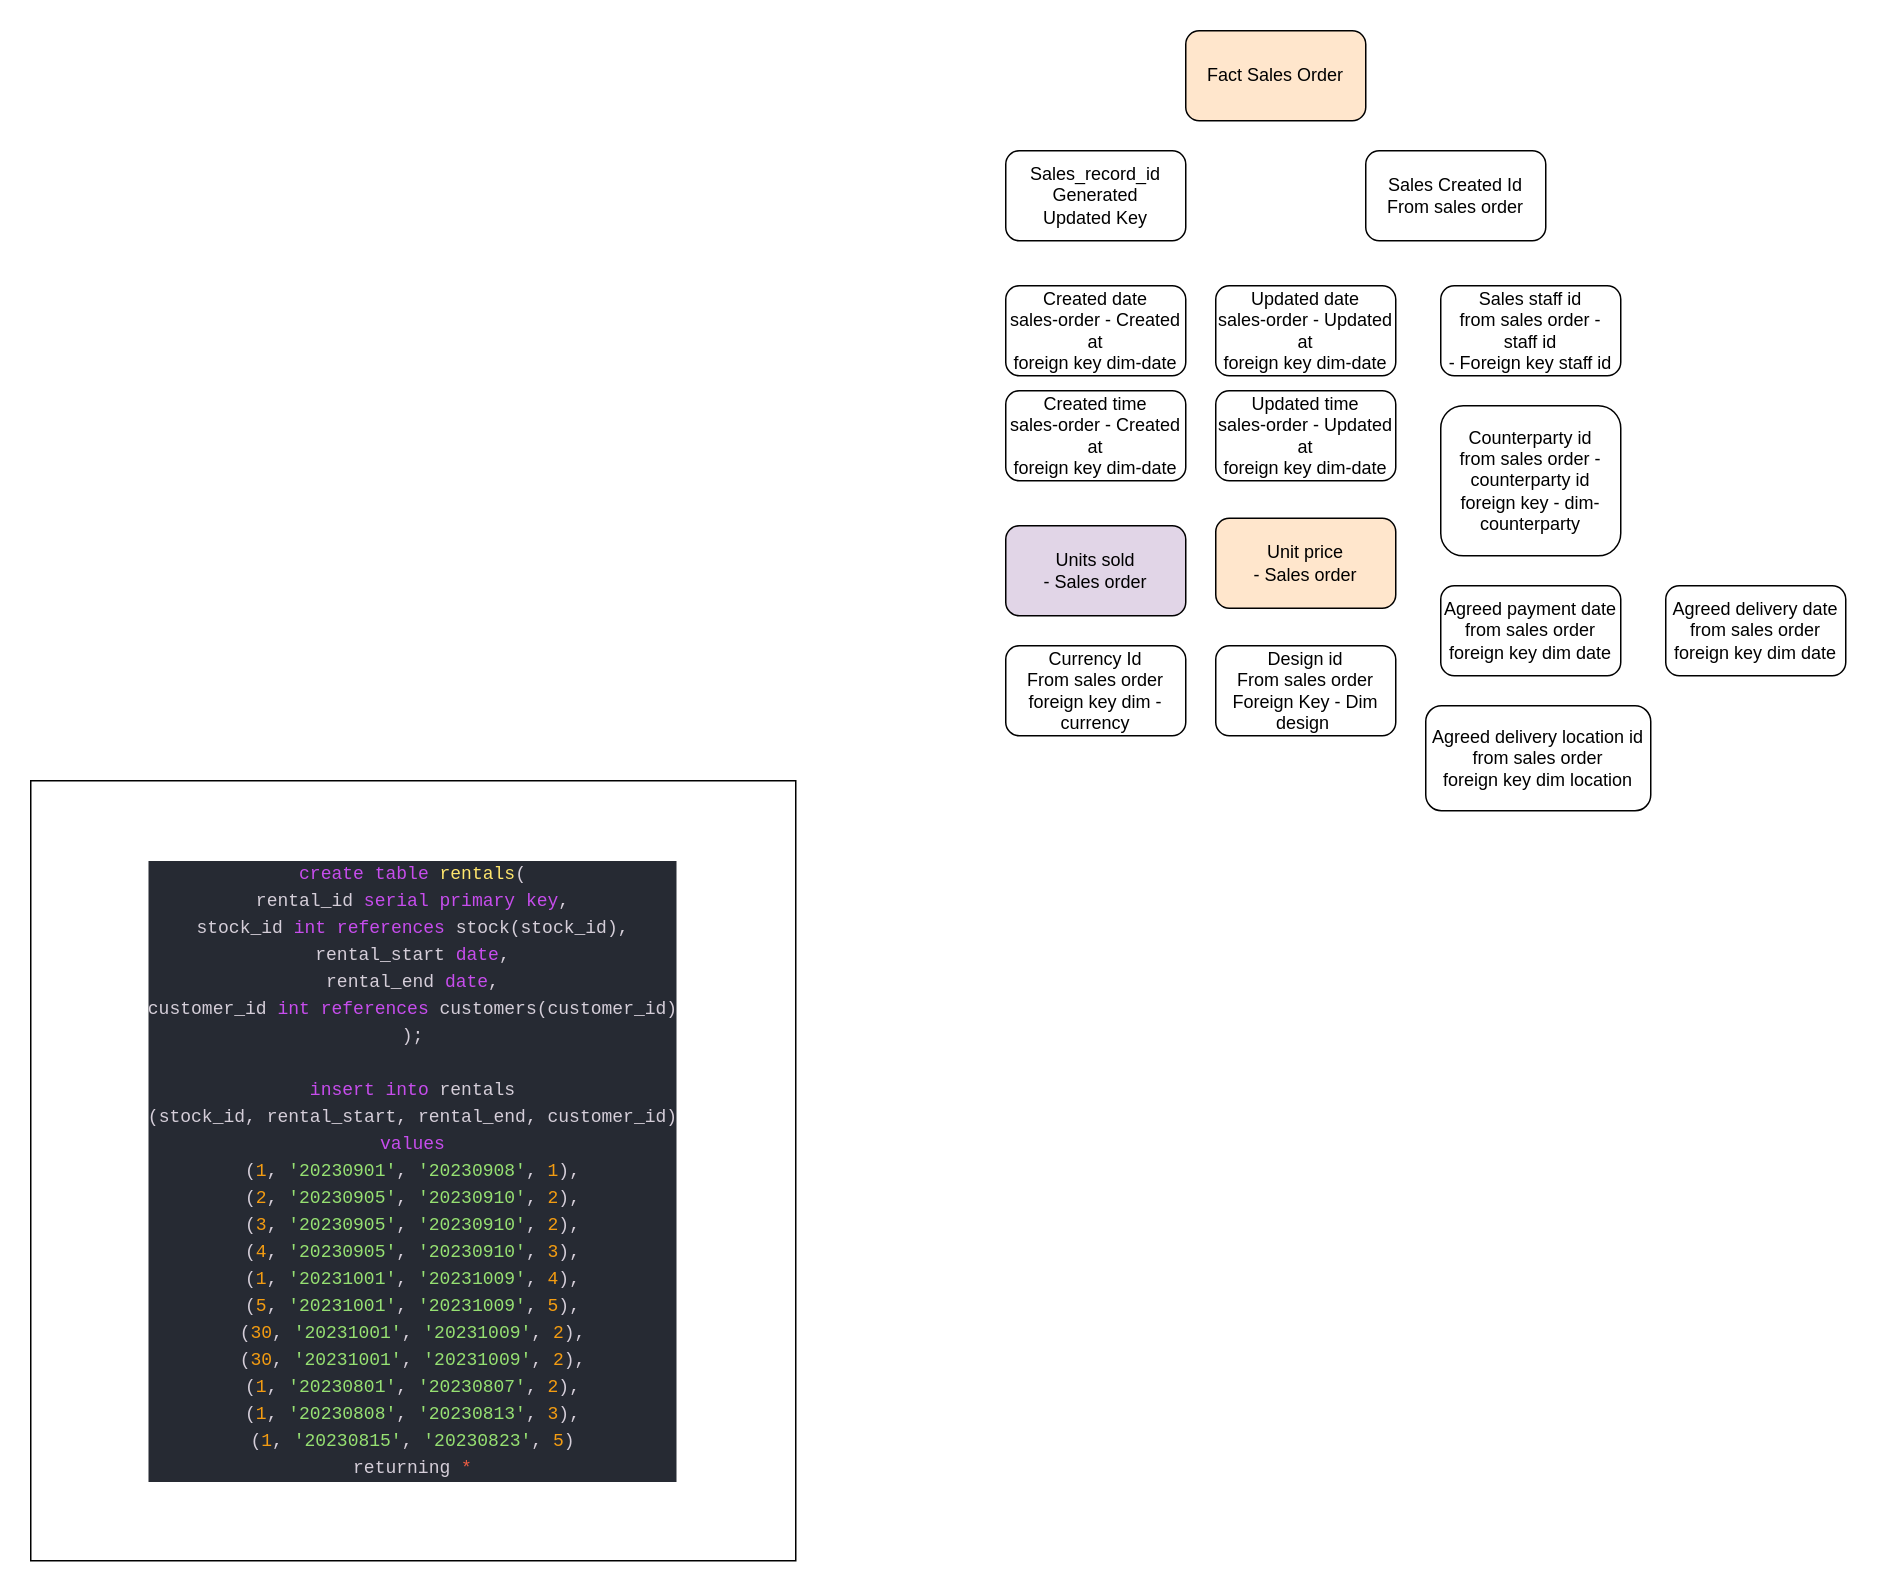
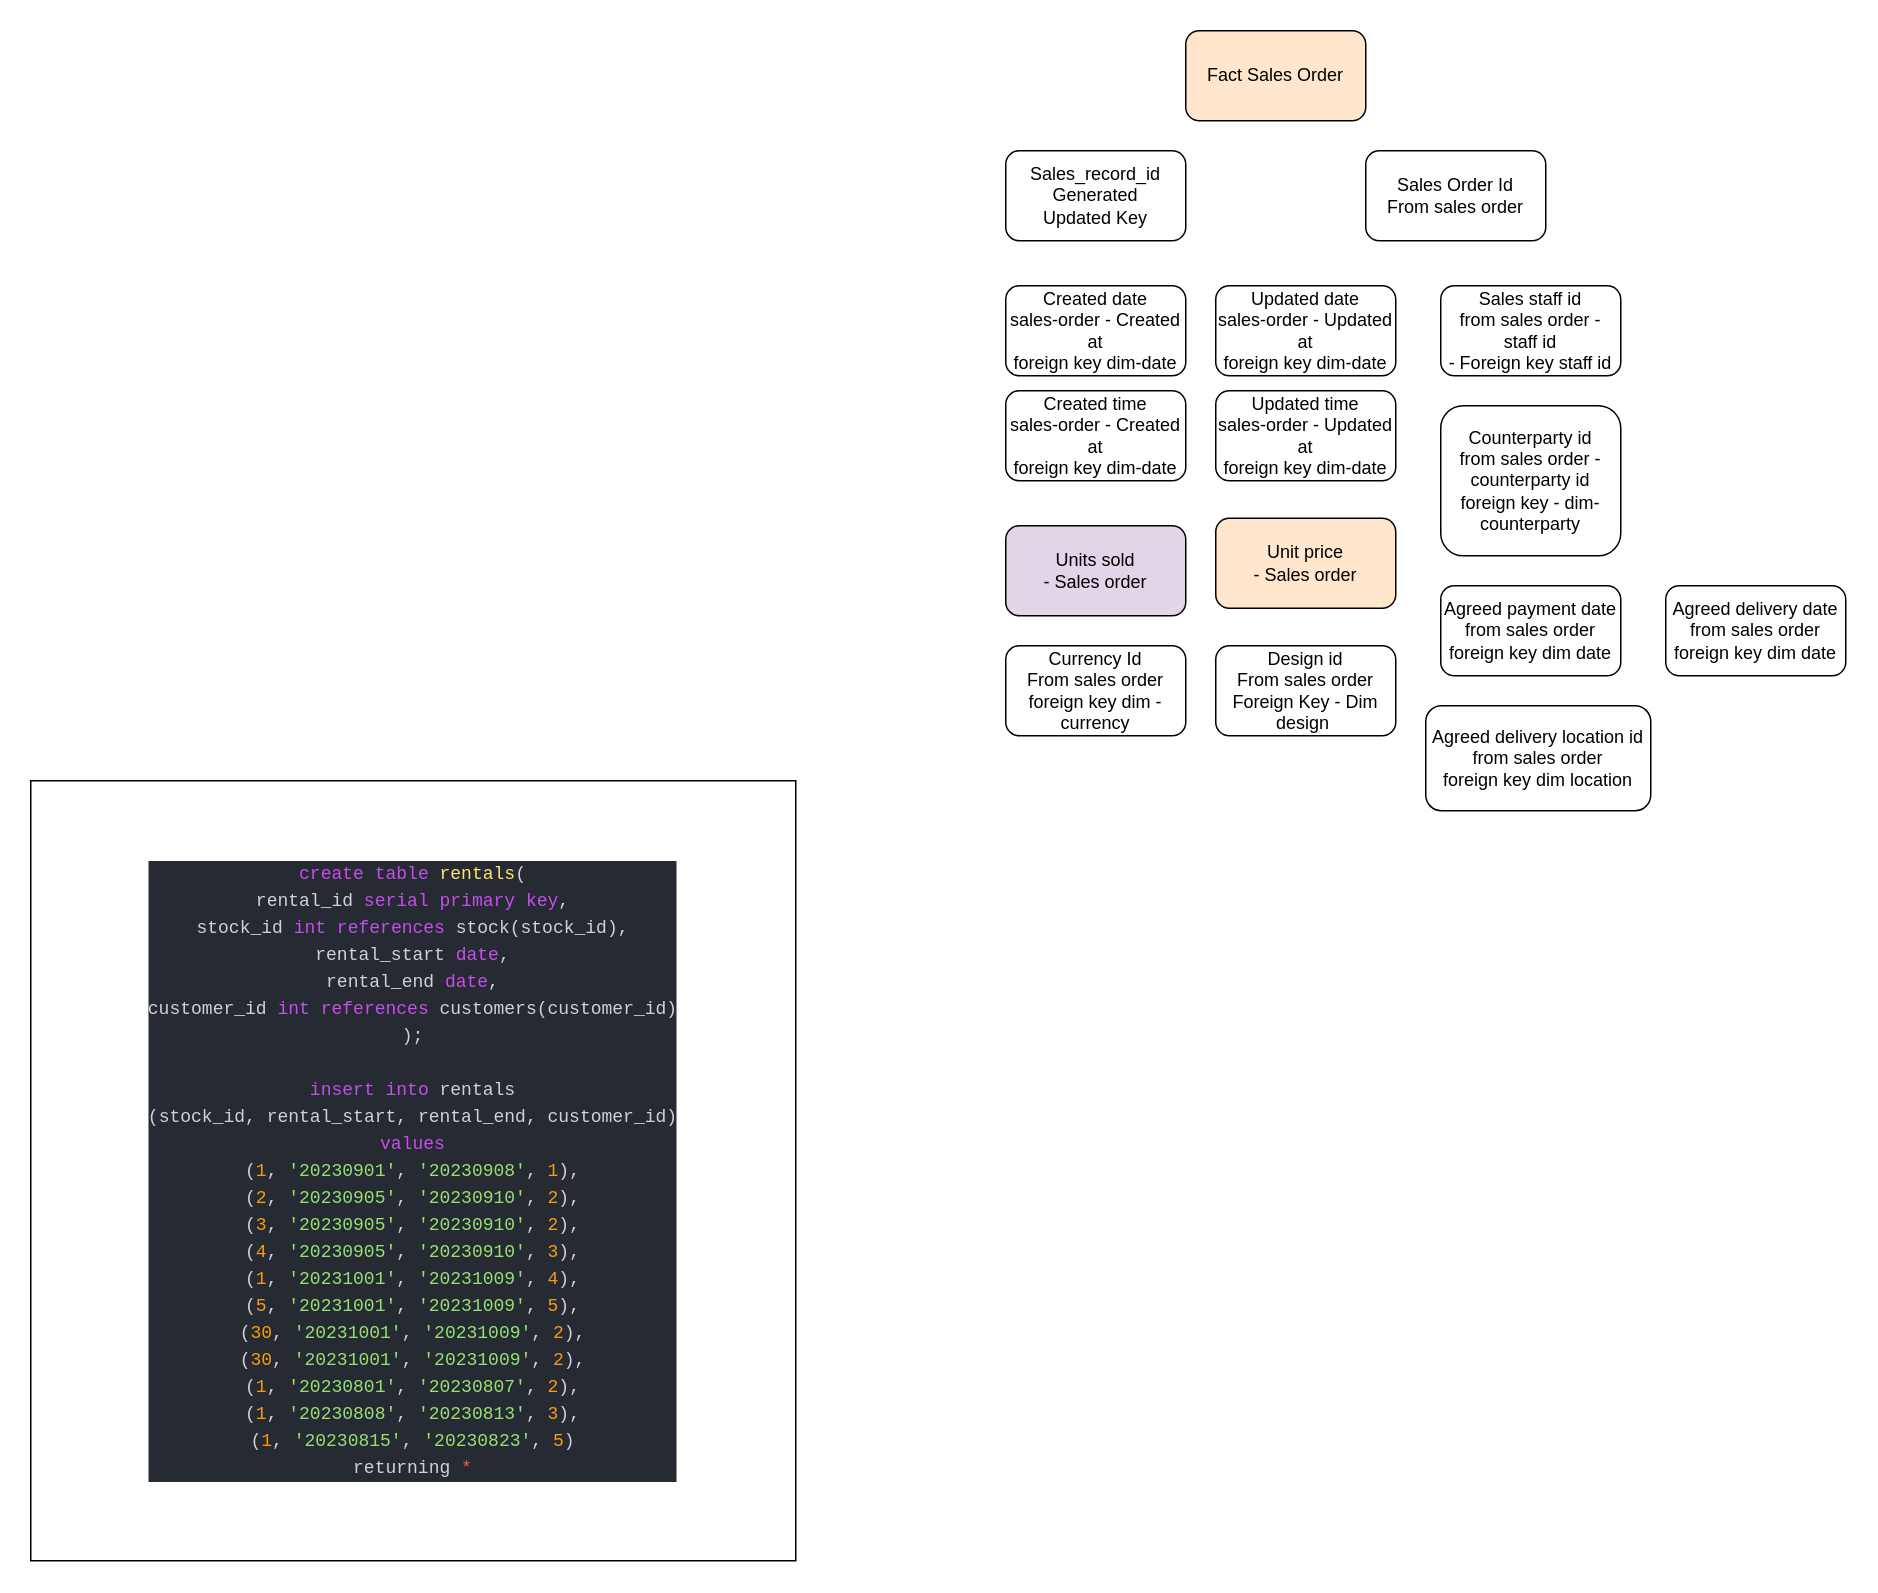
(1456, 196) -> (1456, 196)
